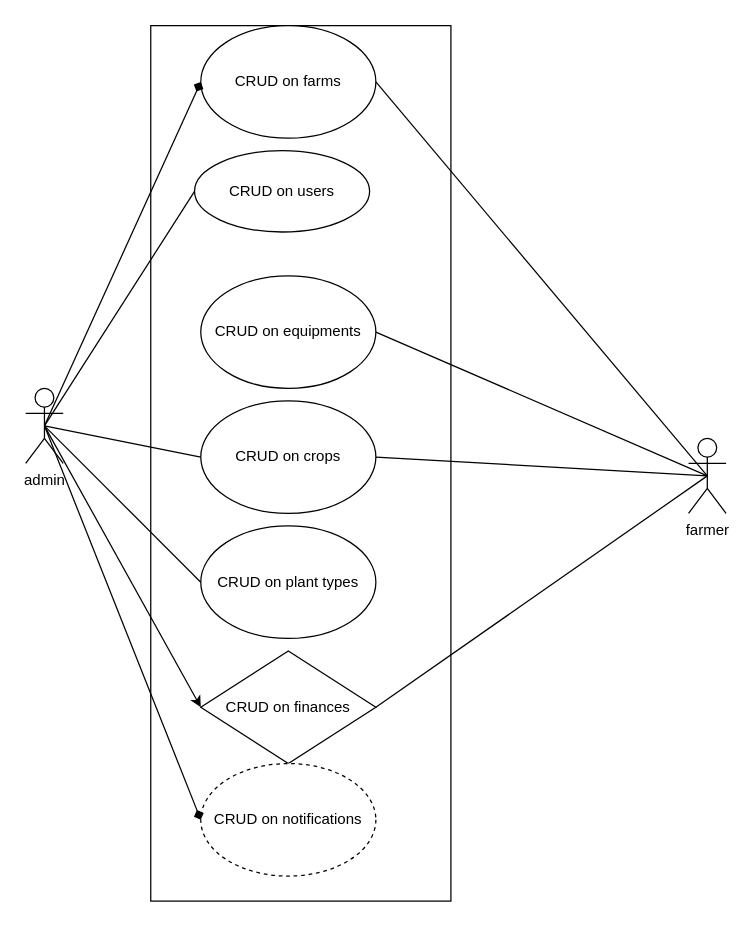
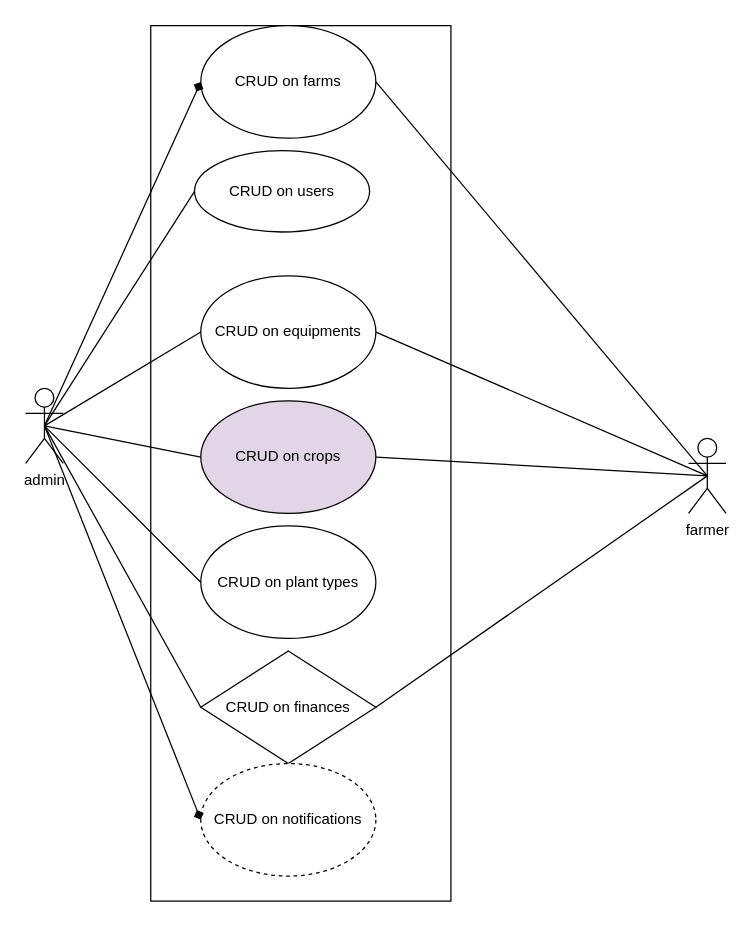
none -> (133, 373)
(288, 457) -> (288, 457)
(196, 698) -> (197, 701)
